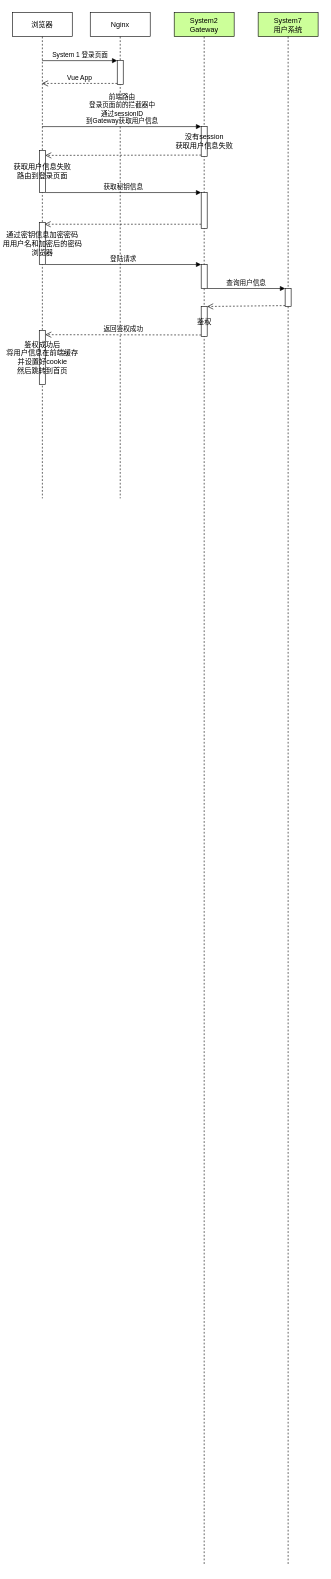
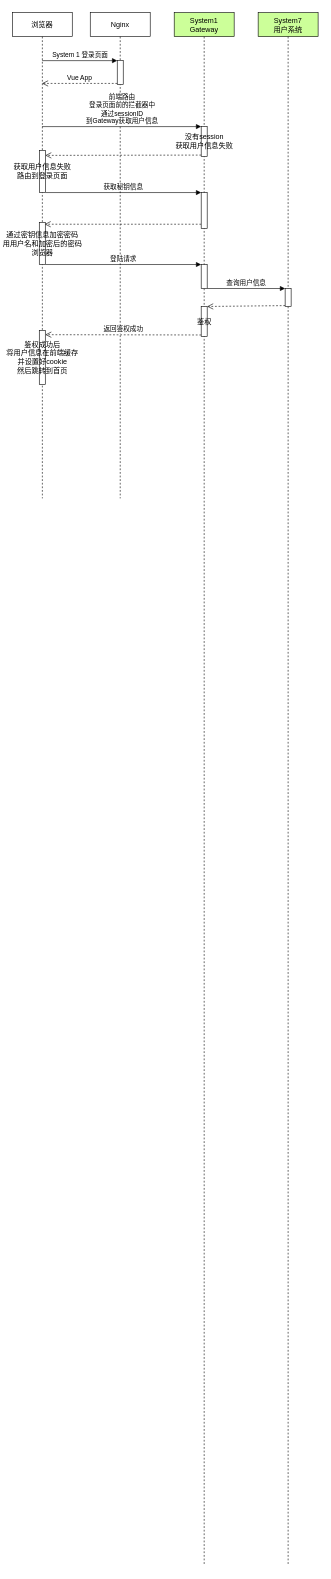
(204, 24) -> (204, 24)
